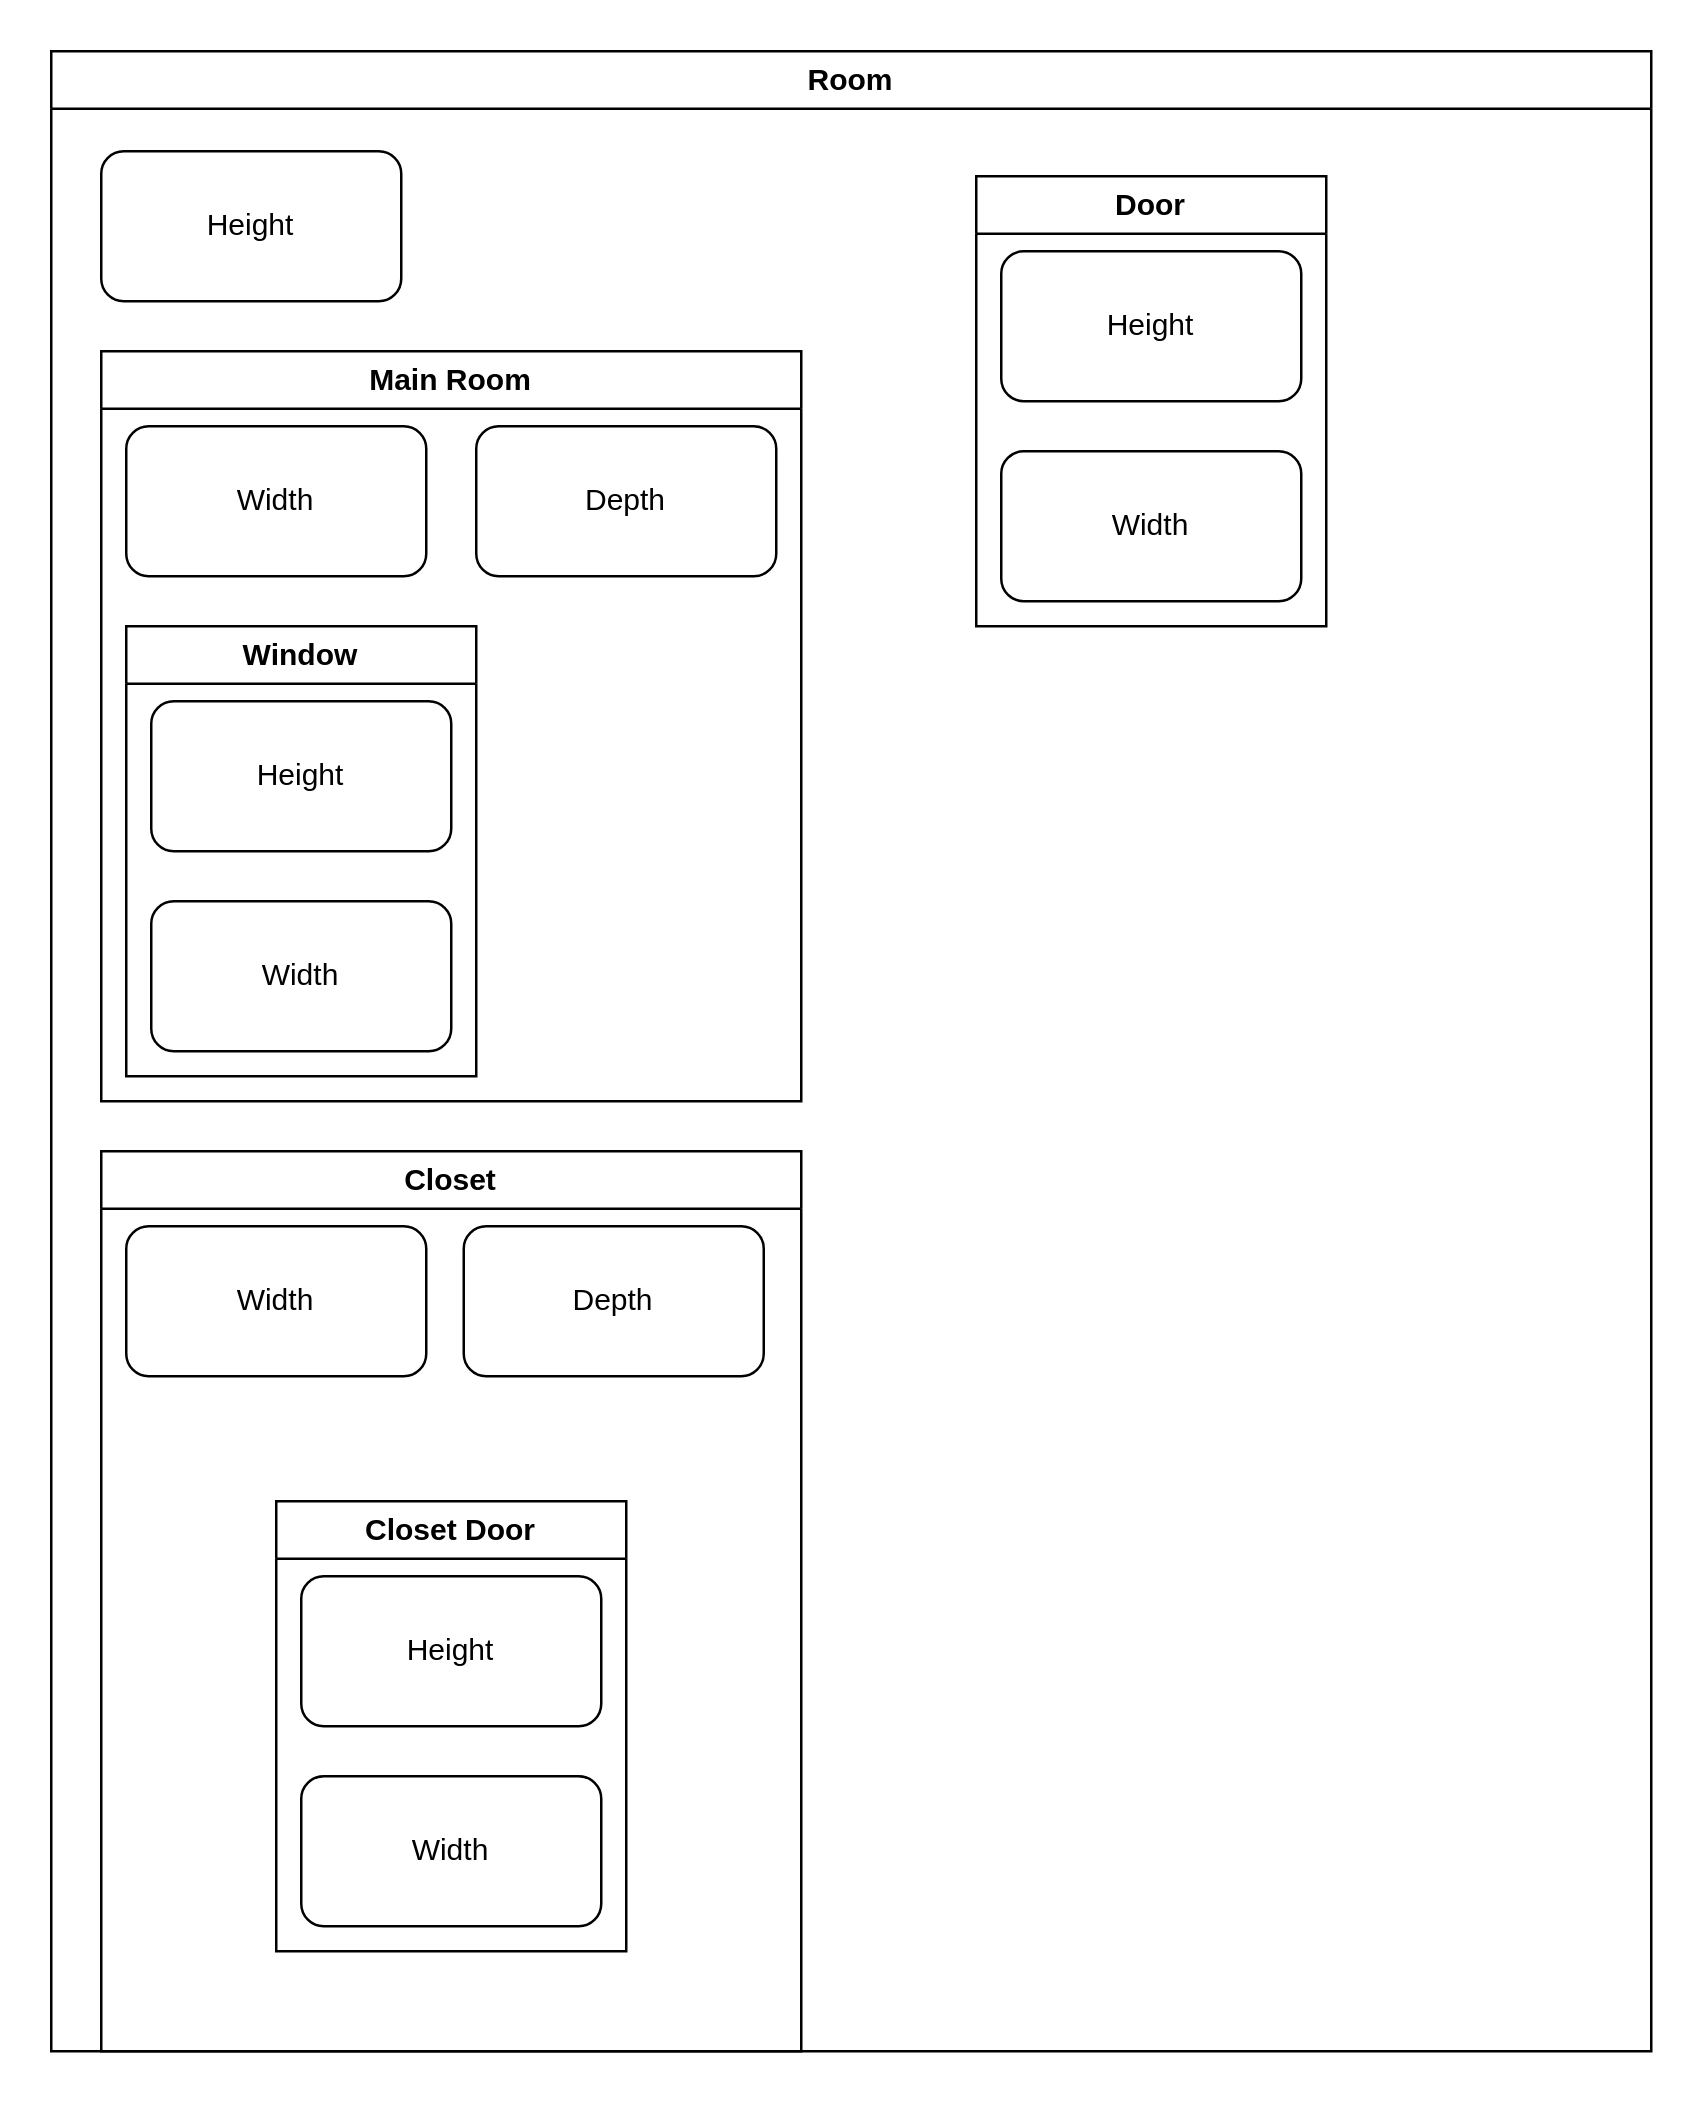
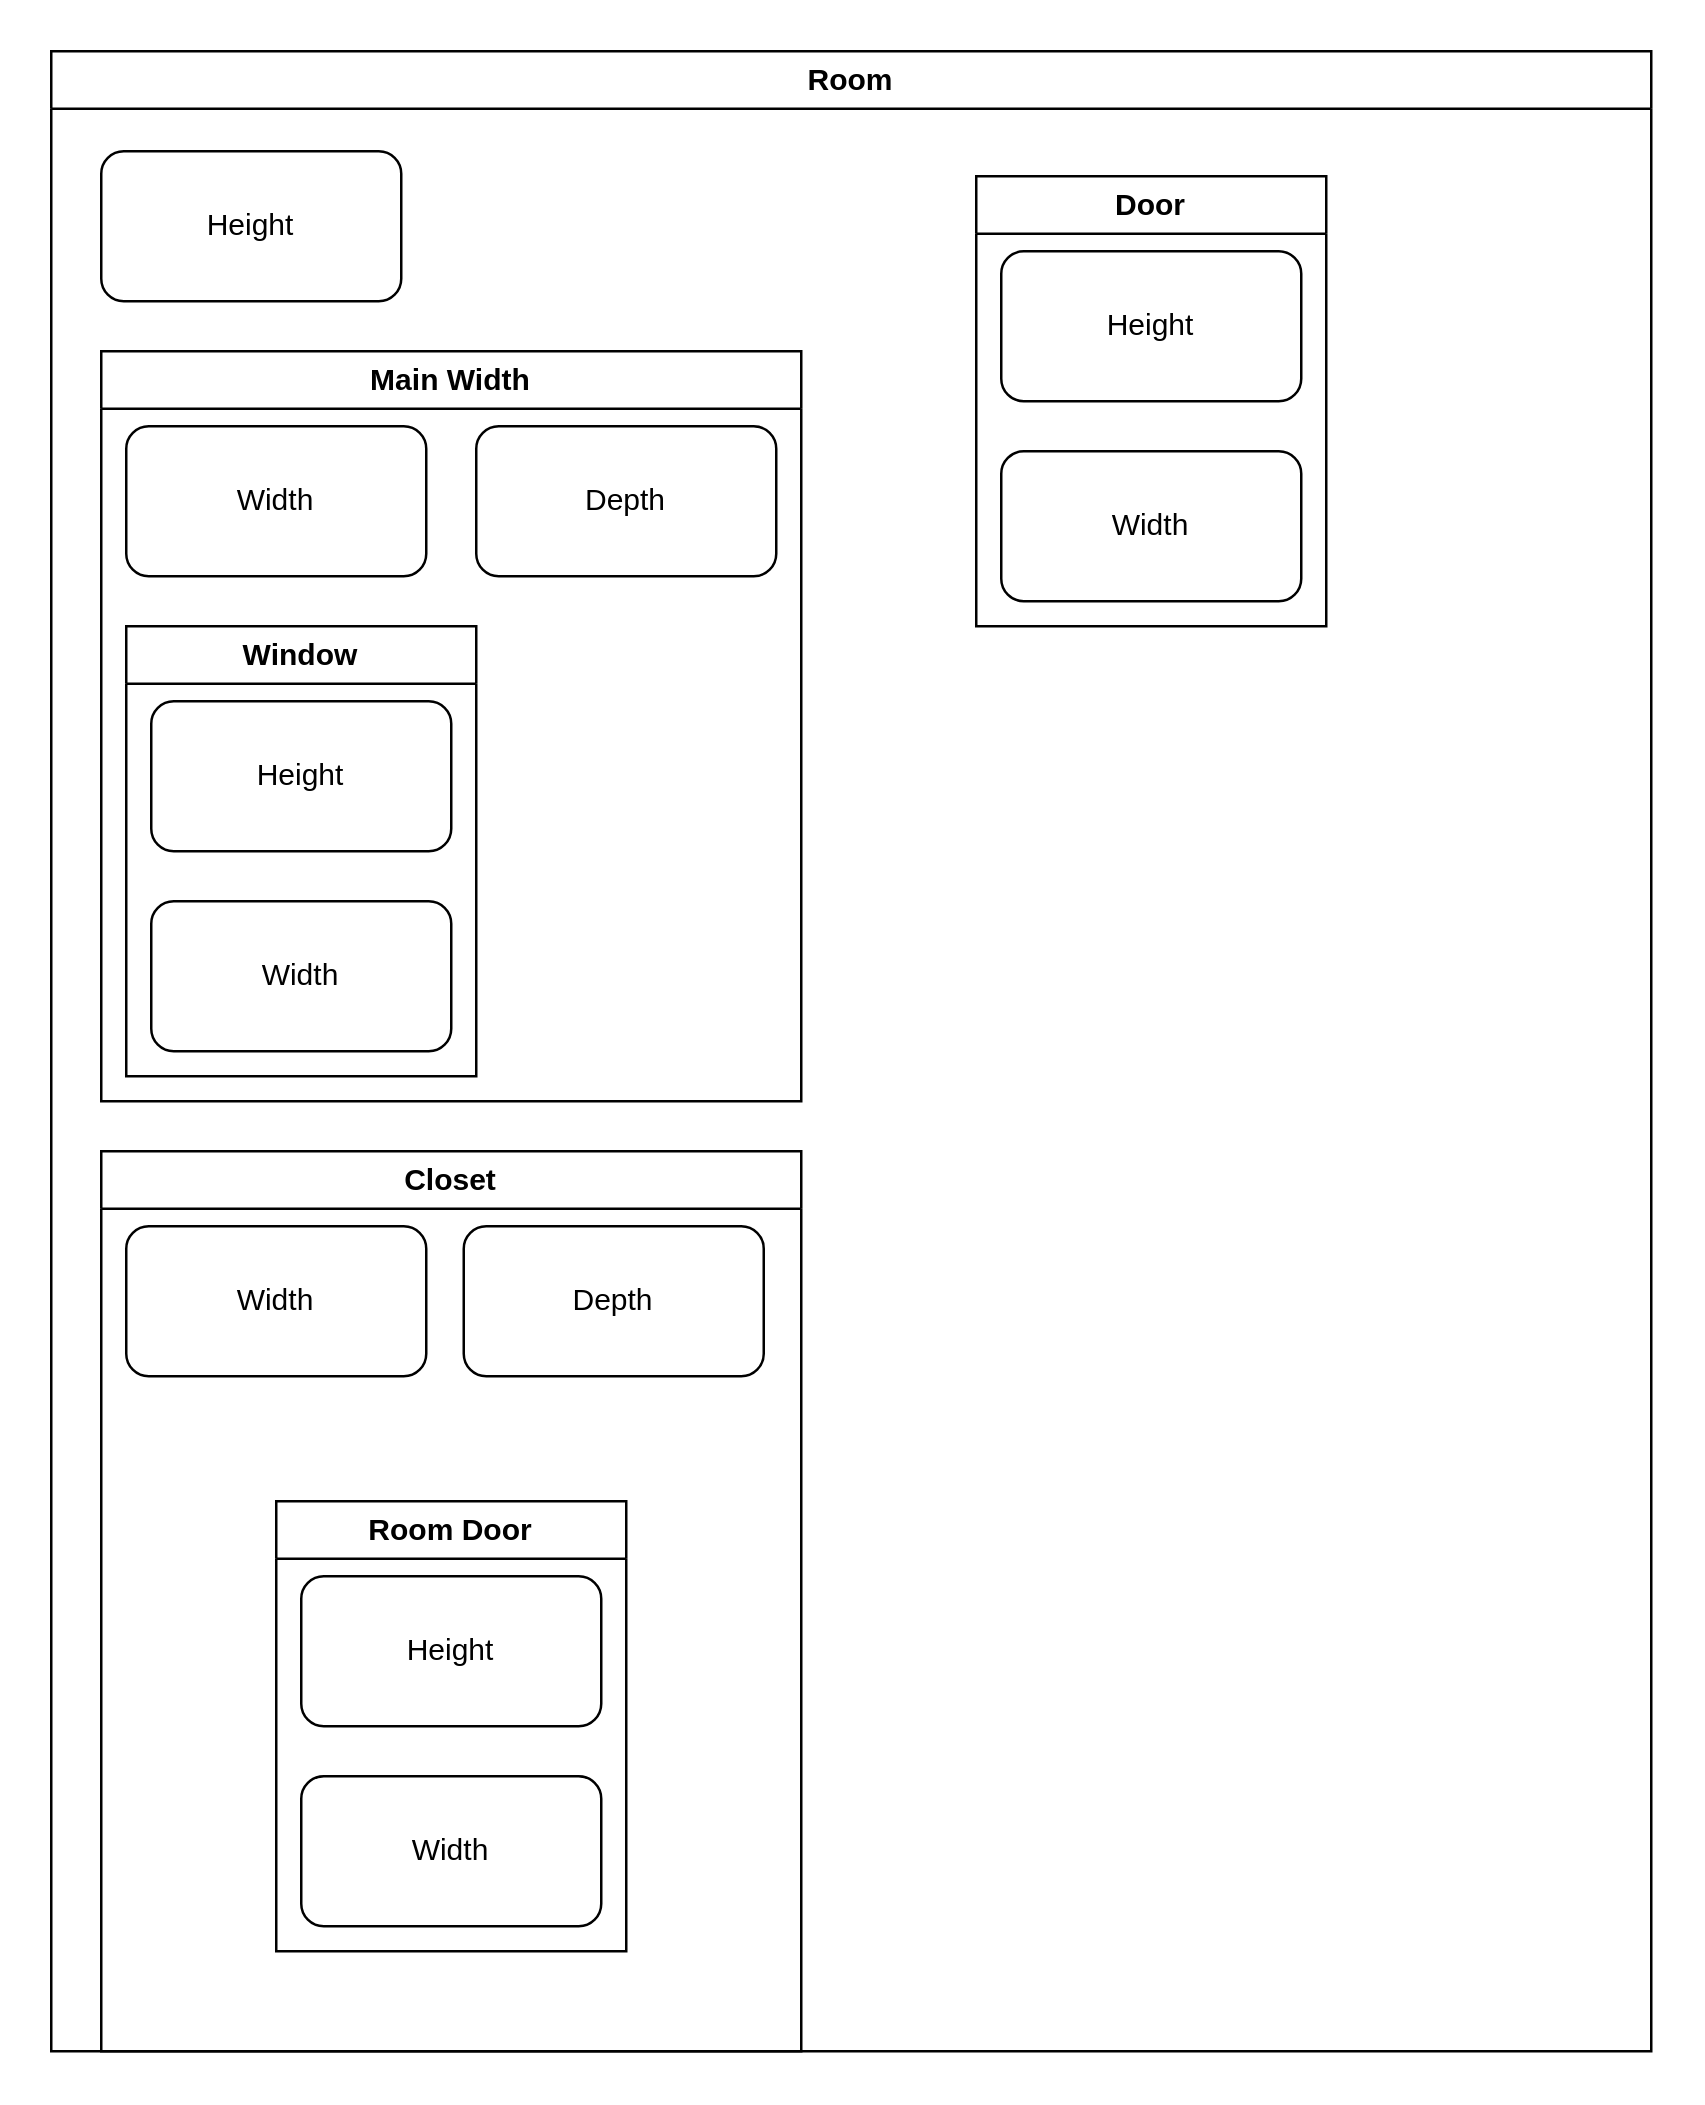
(451, 381) -> (451, 381)
(451, 1531) -> (451, 1531)
